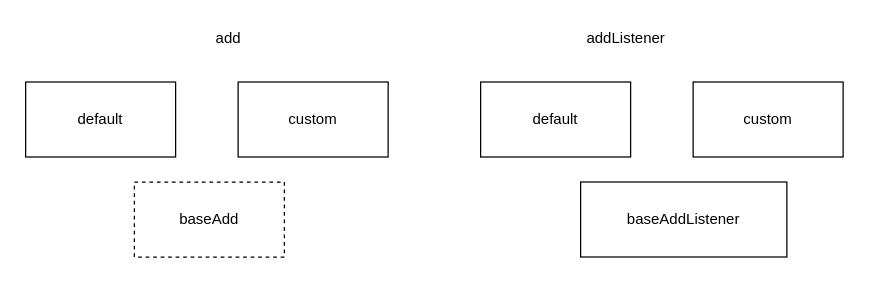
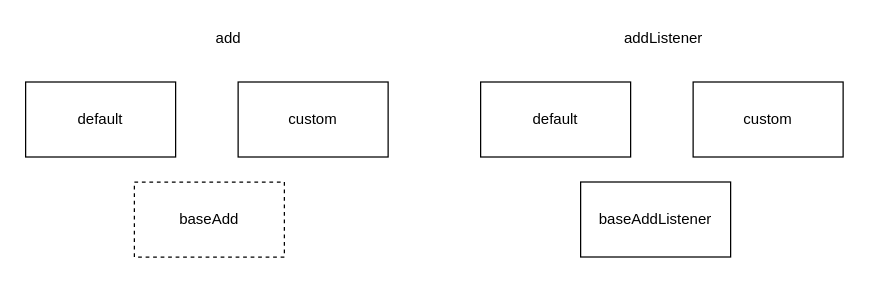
(626, 38) -> (663, 38)
(684, 219) -> (656, 219)
